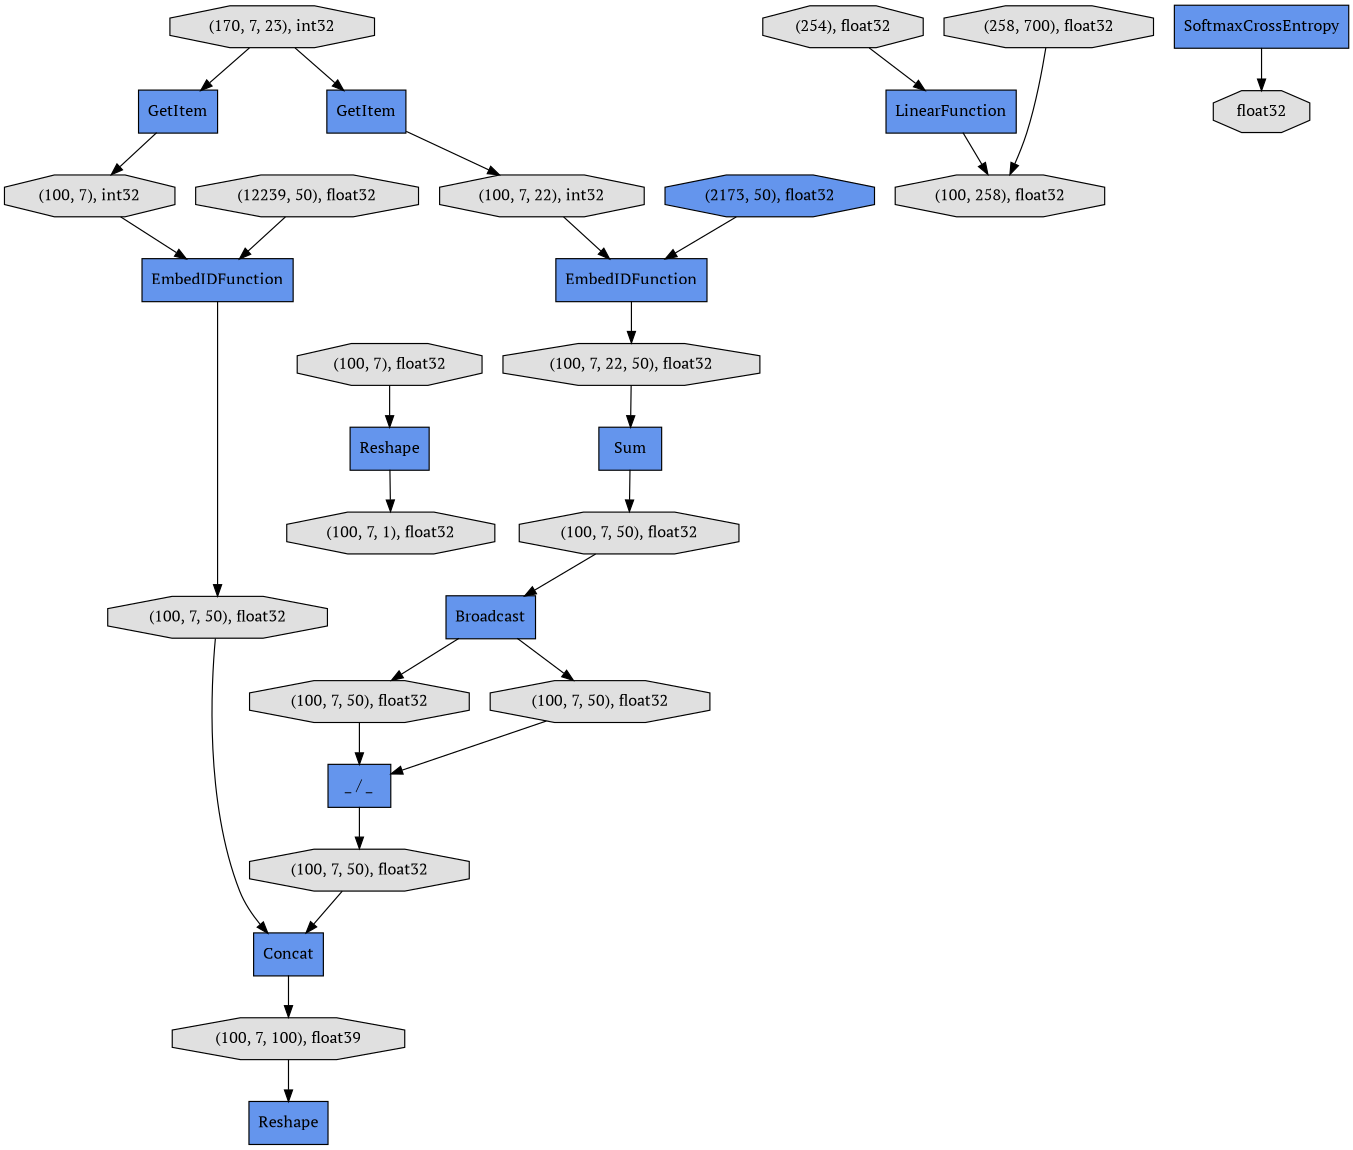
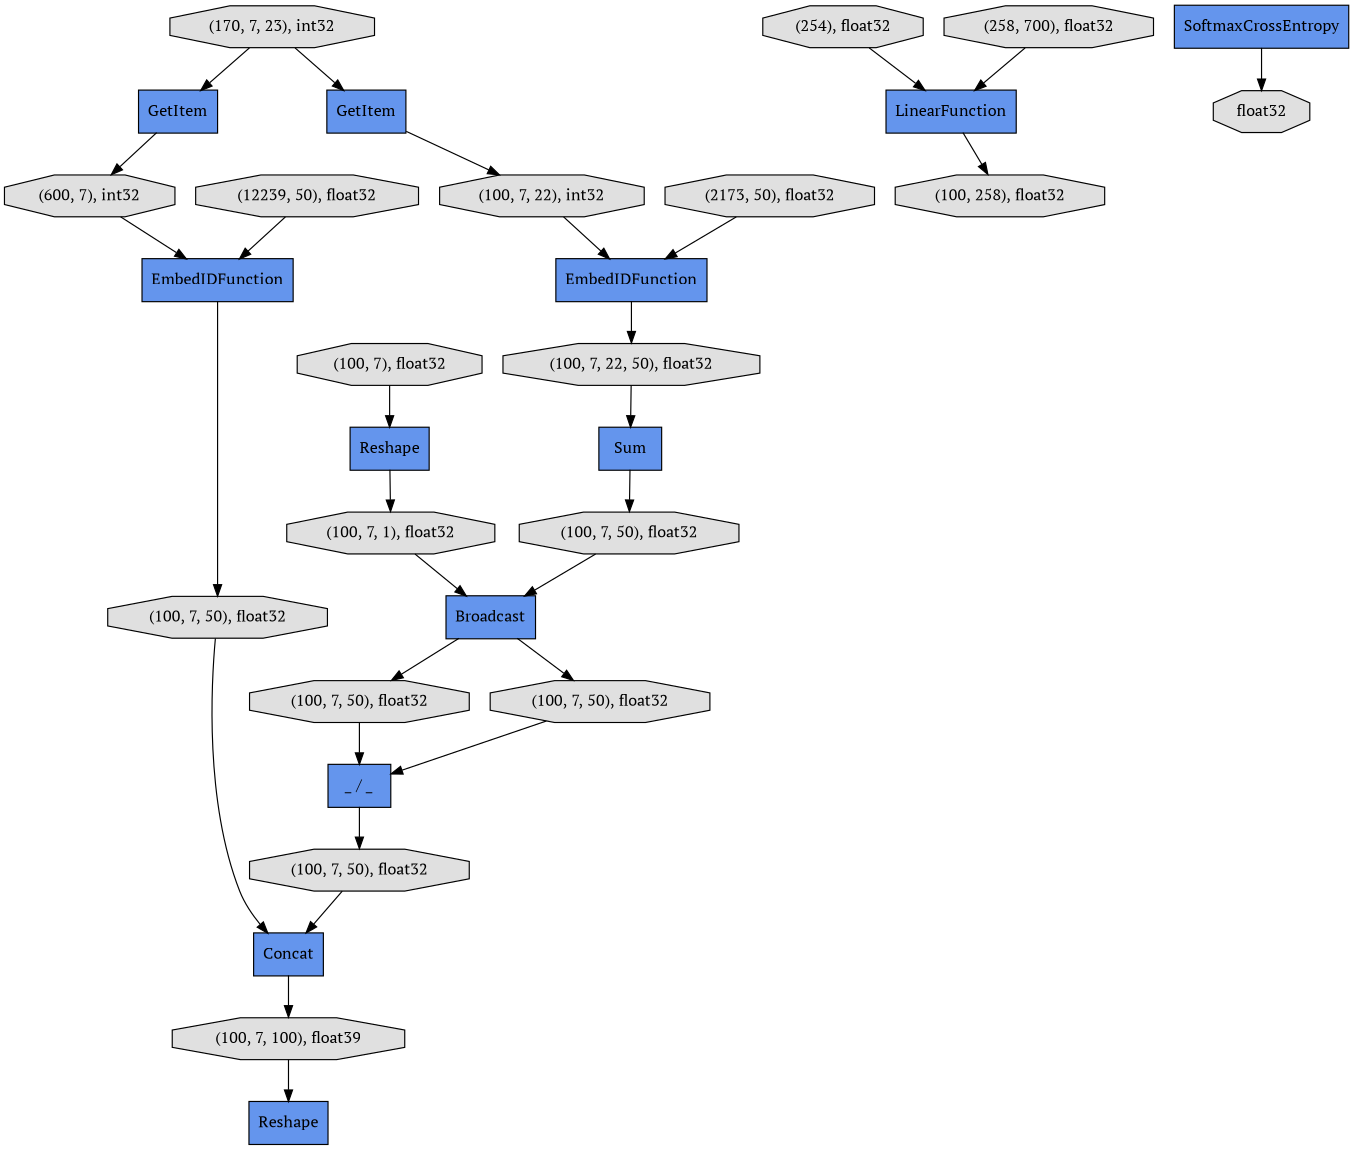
(1034, 107) -> (1004, 65)
(90, 196) -> (90, 196)
(770, 196) -> (770, 196)
none -> (436, 571)
